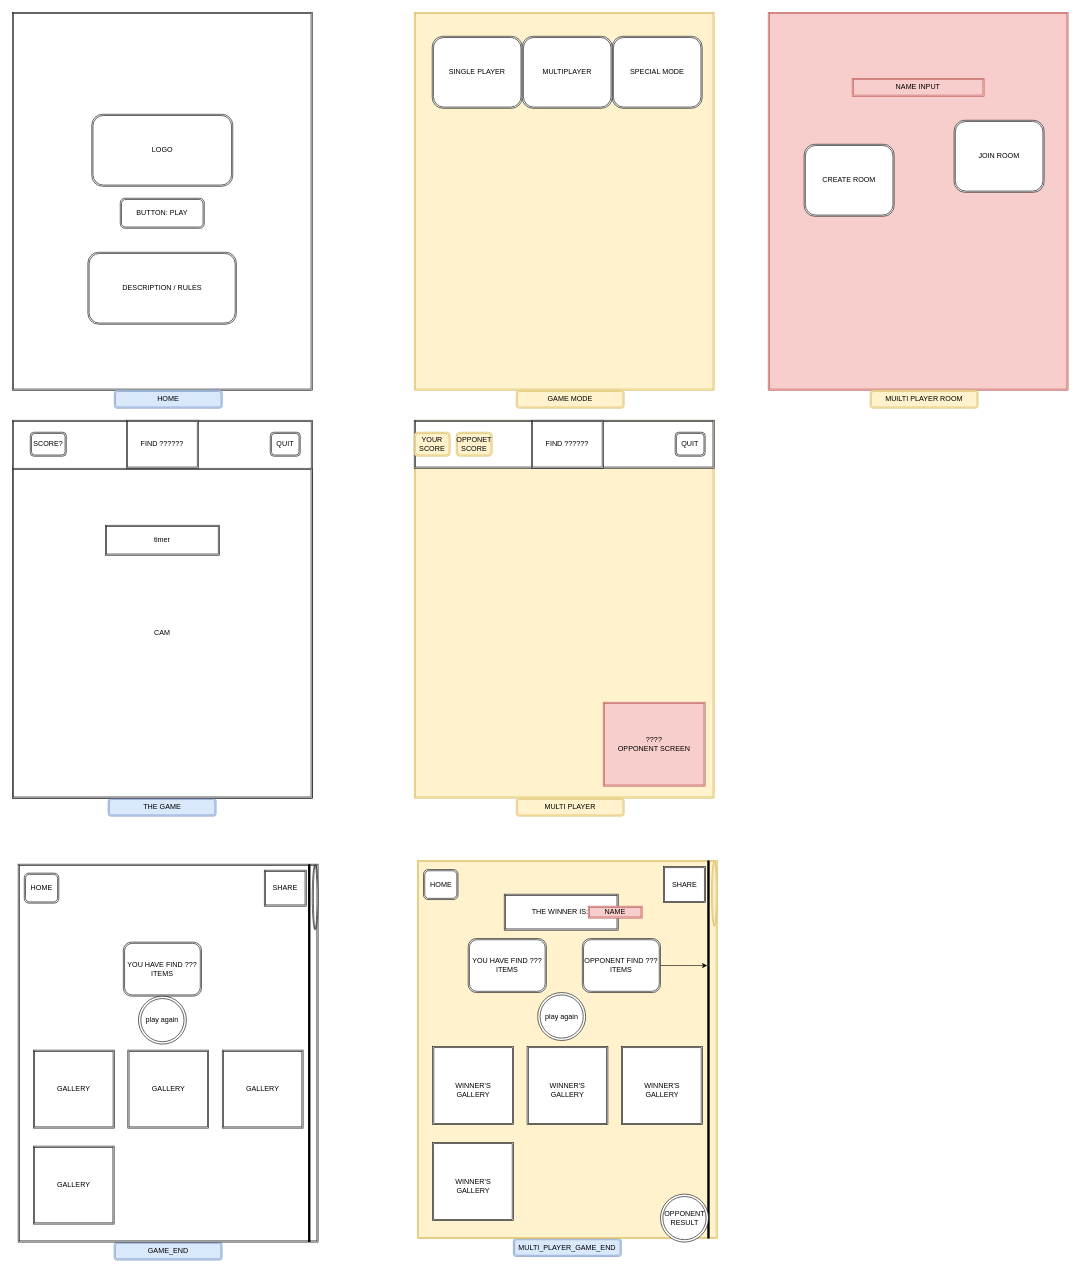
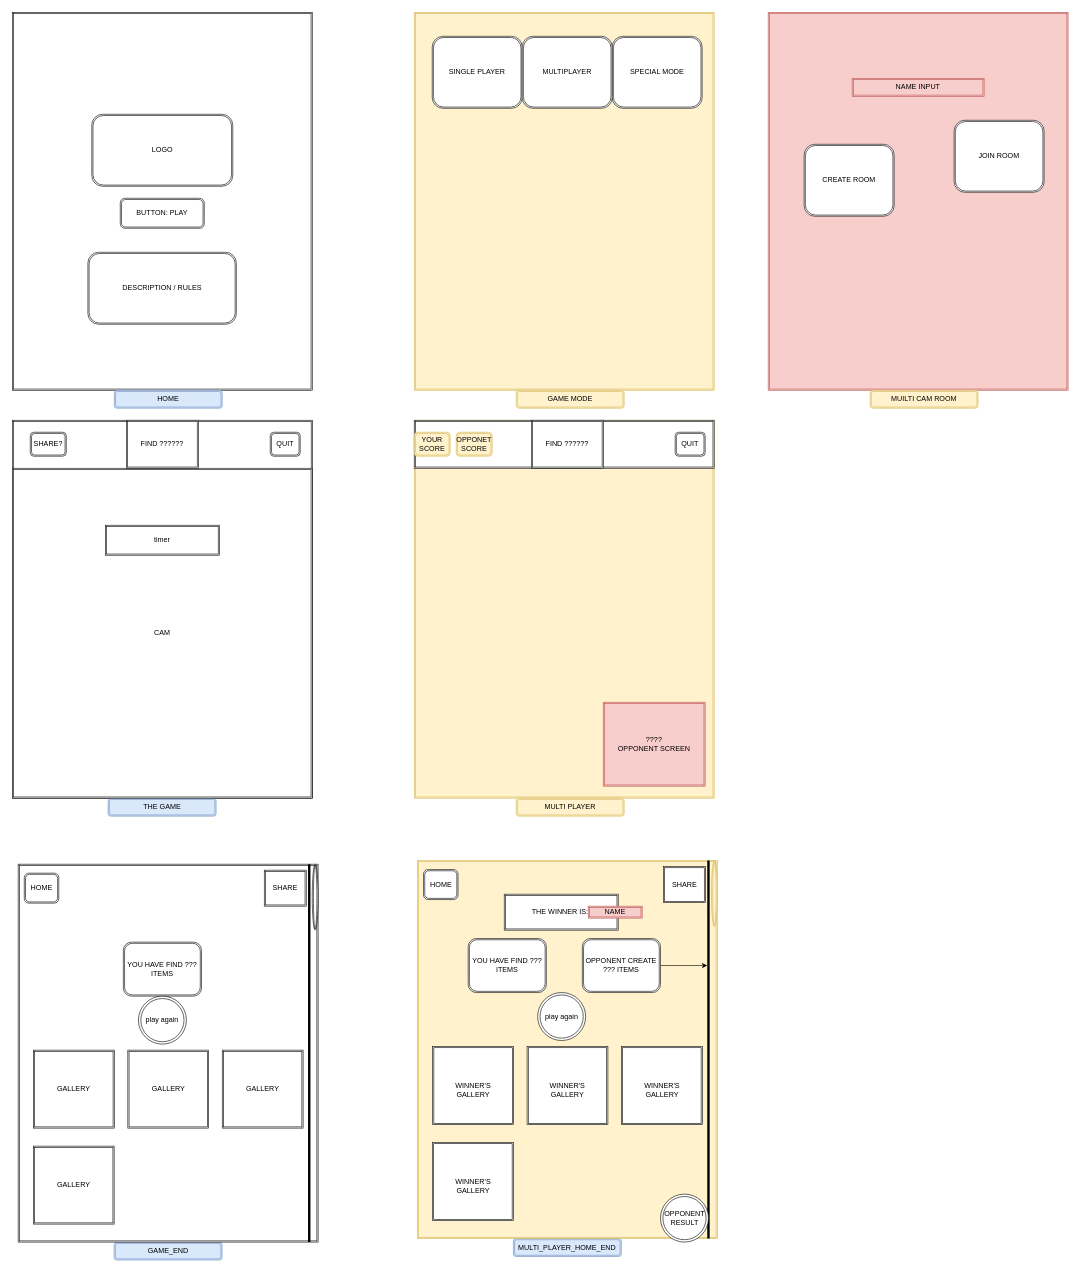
(924, 399) -> (924, 399)
(48, 444) -> (48, 444)
(621, 966) -> (621, 966)
(567, 1248) -> (567, 1248)
